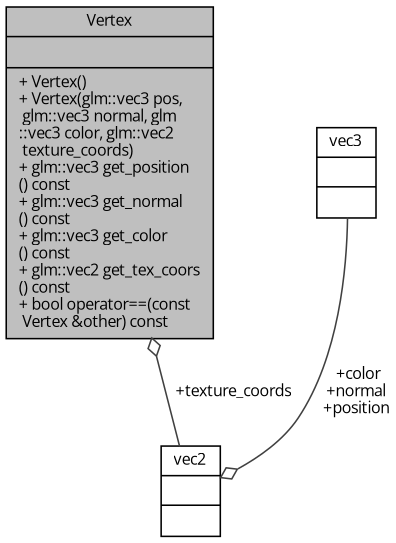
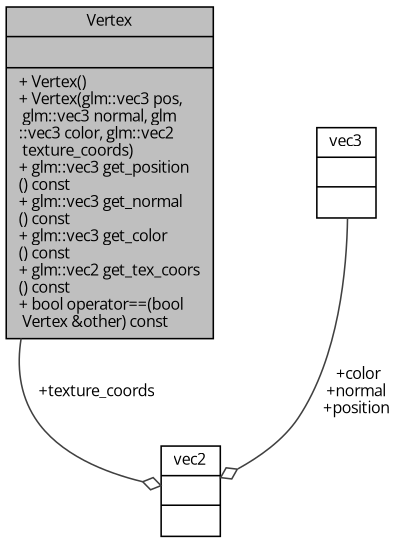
(105, 305) -> (101, 305)
(168, 401) -> (50, 435)
